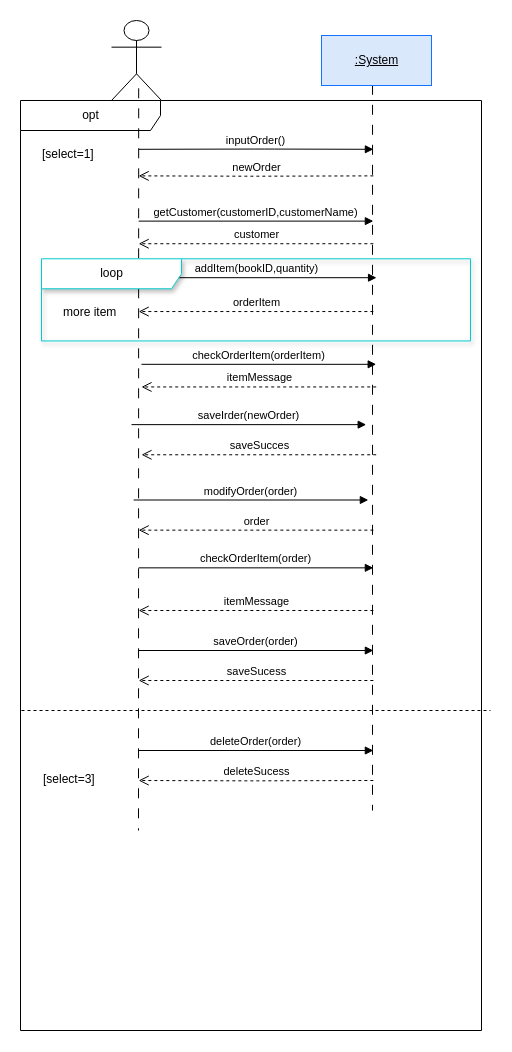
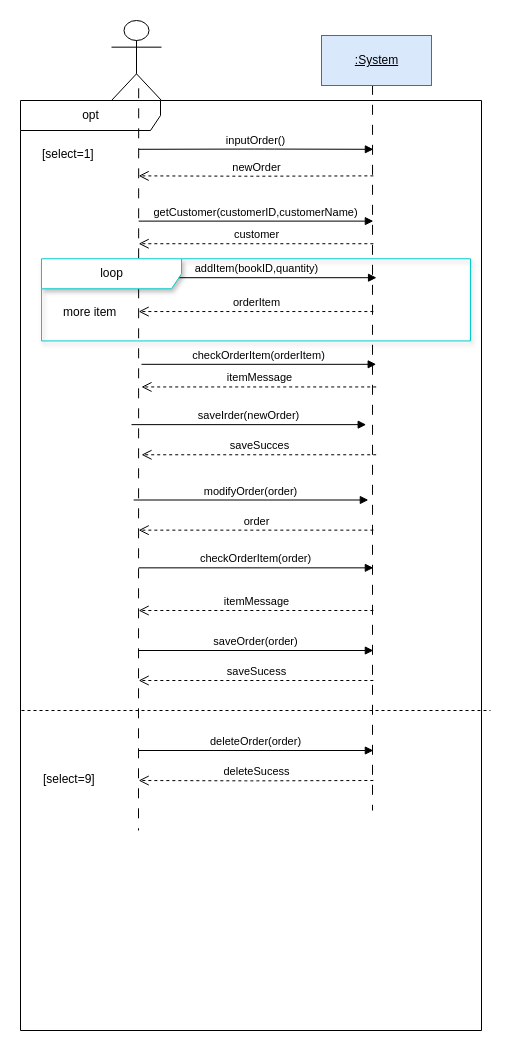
(75, 779) -> (75, 779)
